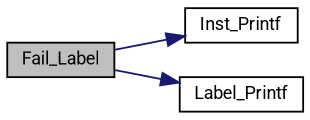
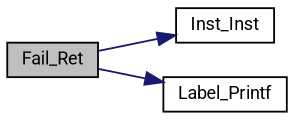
(241, 25) -> (225, 25)
(61, 60) -> (53, 60)
